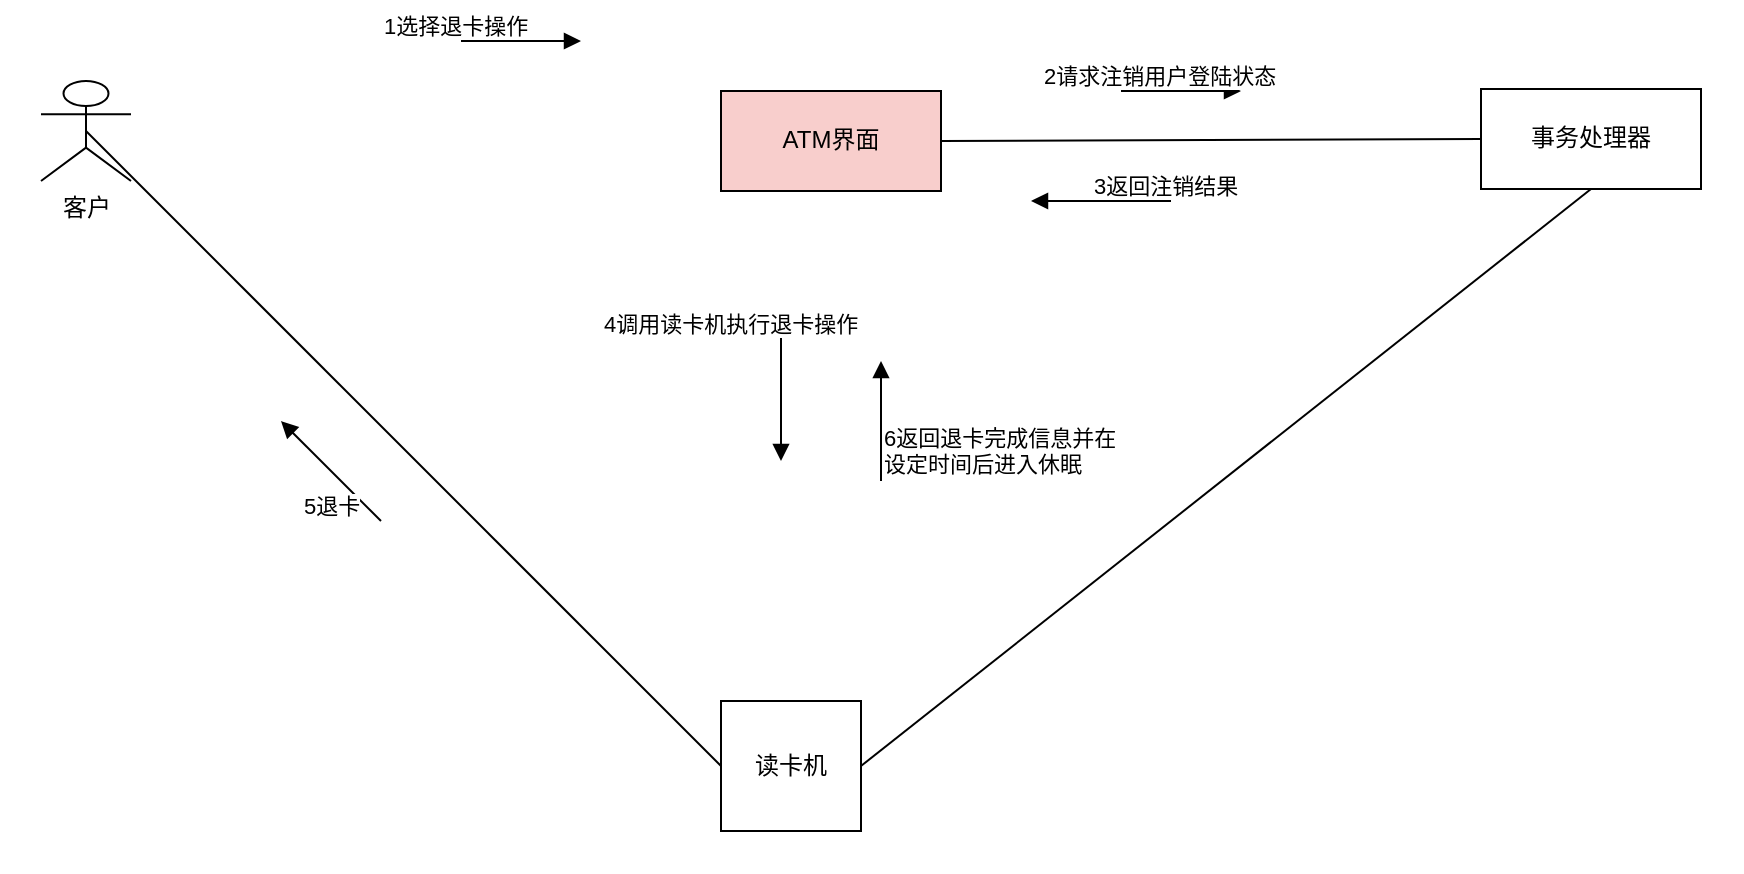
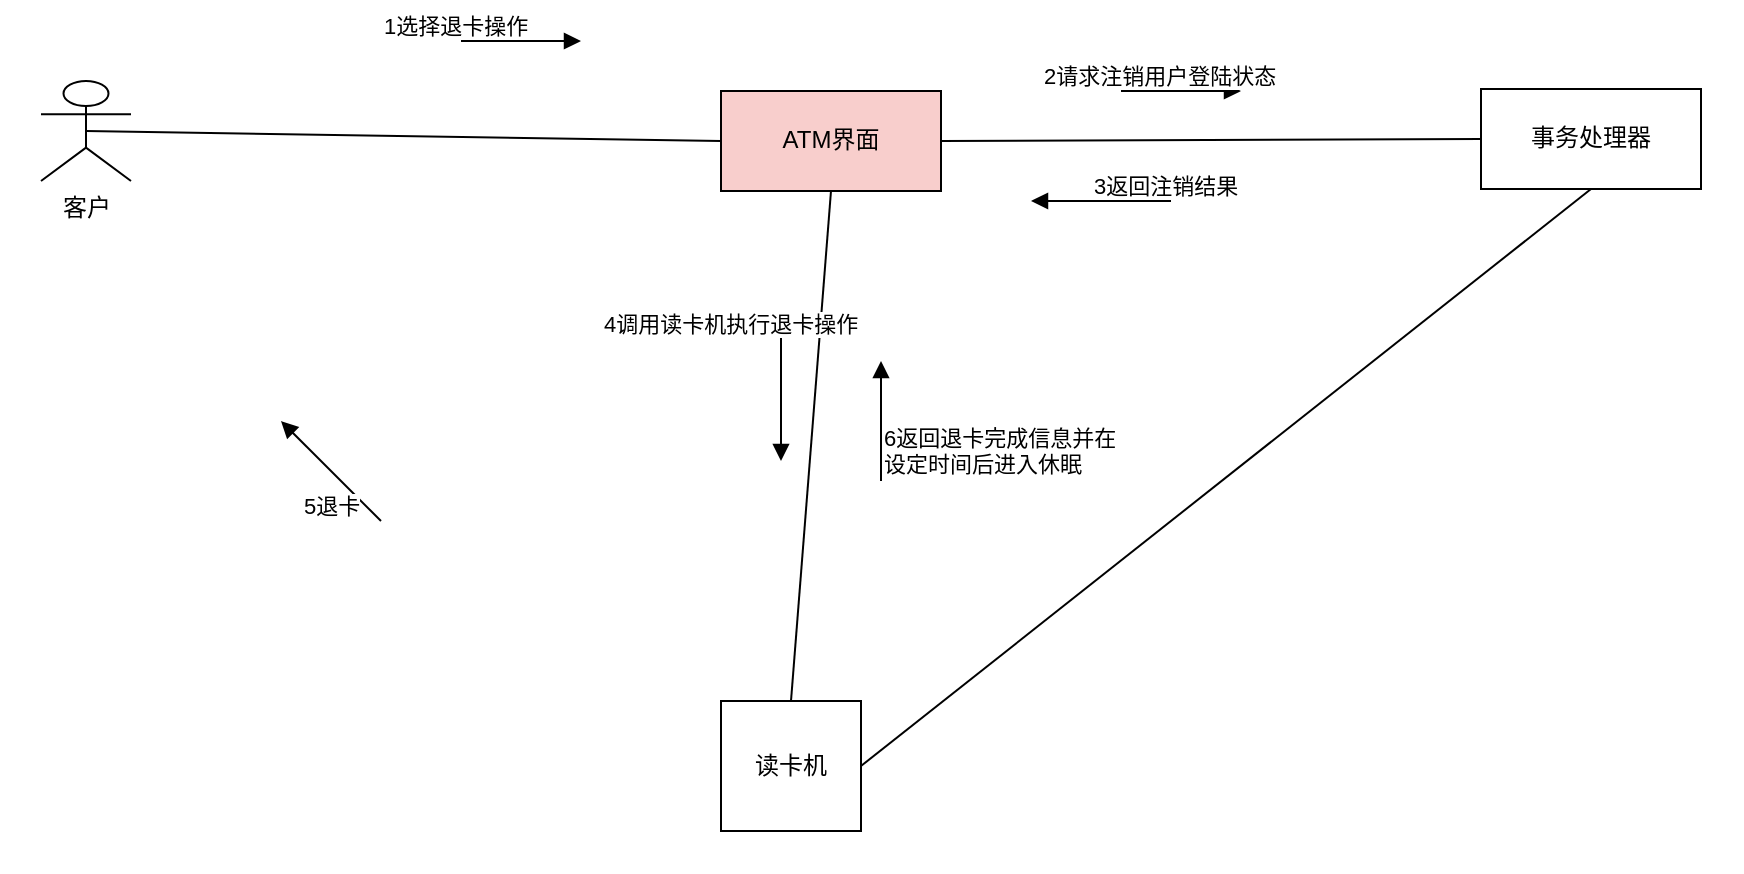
none -> (417, 136)
(405, 450) -> none
none -> (805, 518)
